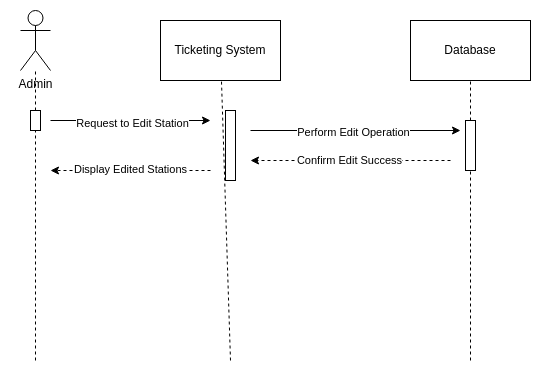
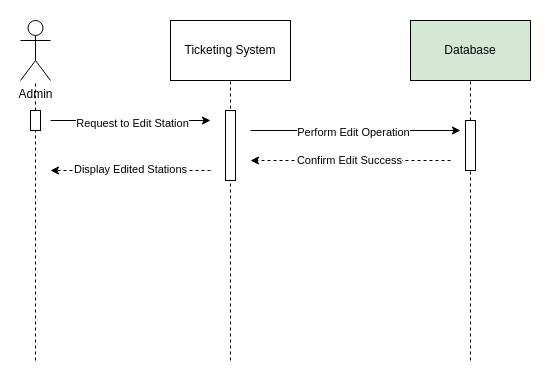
(36, 41) -> (36, 51)
(221, 51) -> (231, 51)
(471, 51) -> (471, 51)
